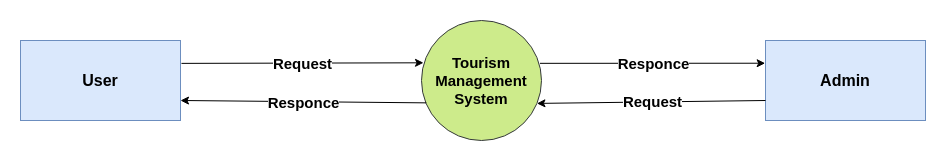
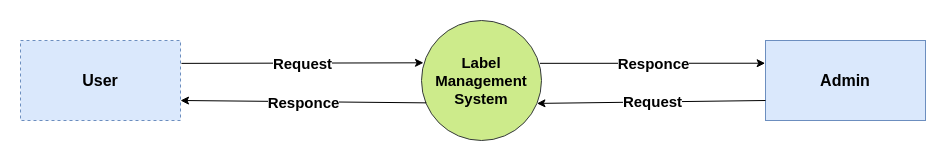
(101, 81) -> (101, 81)
(482, 81) -> (482, 81)
